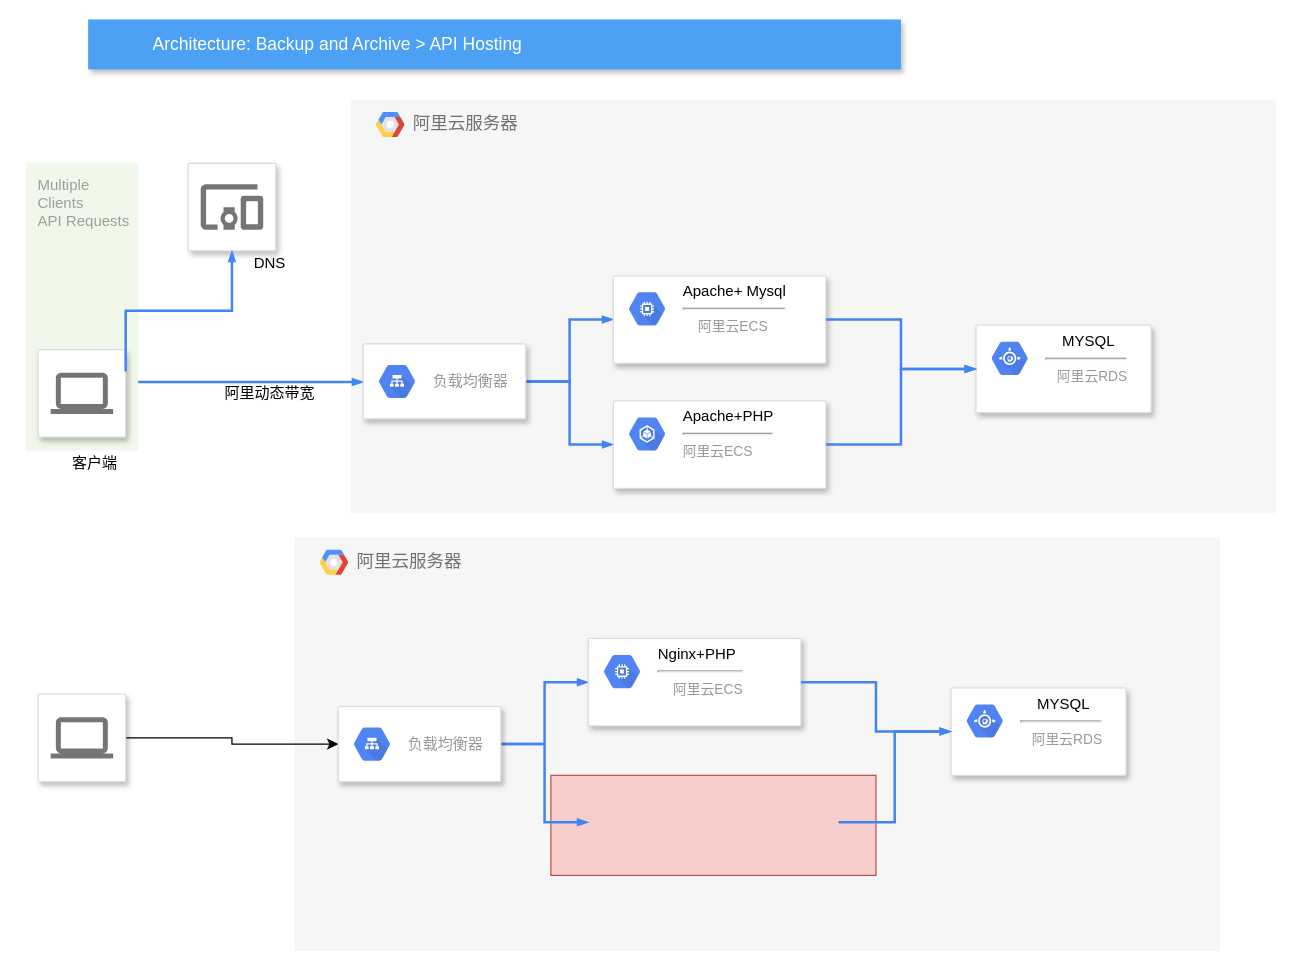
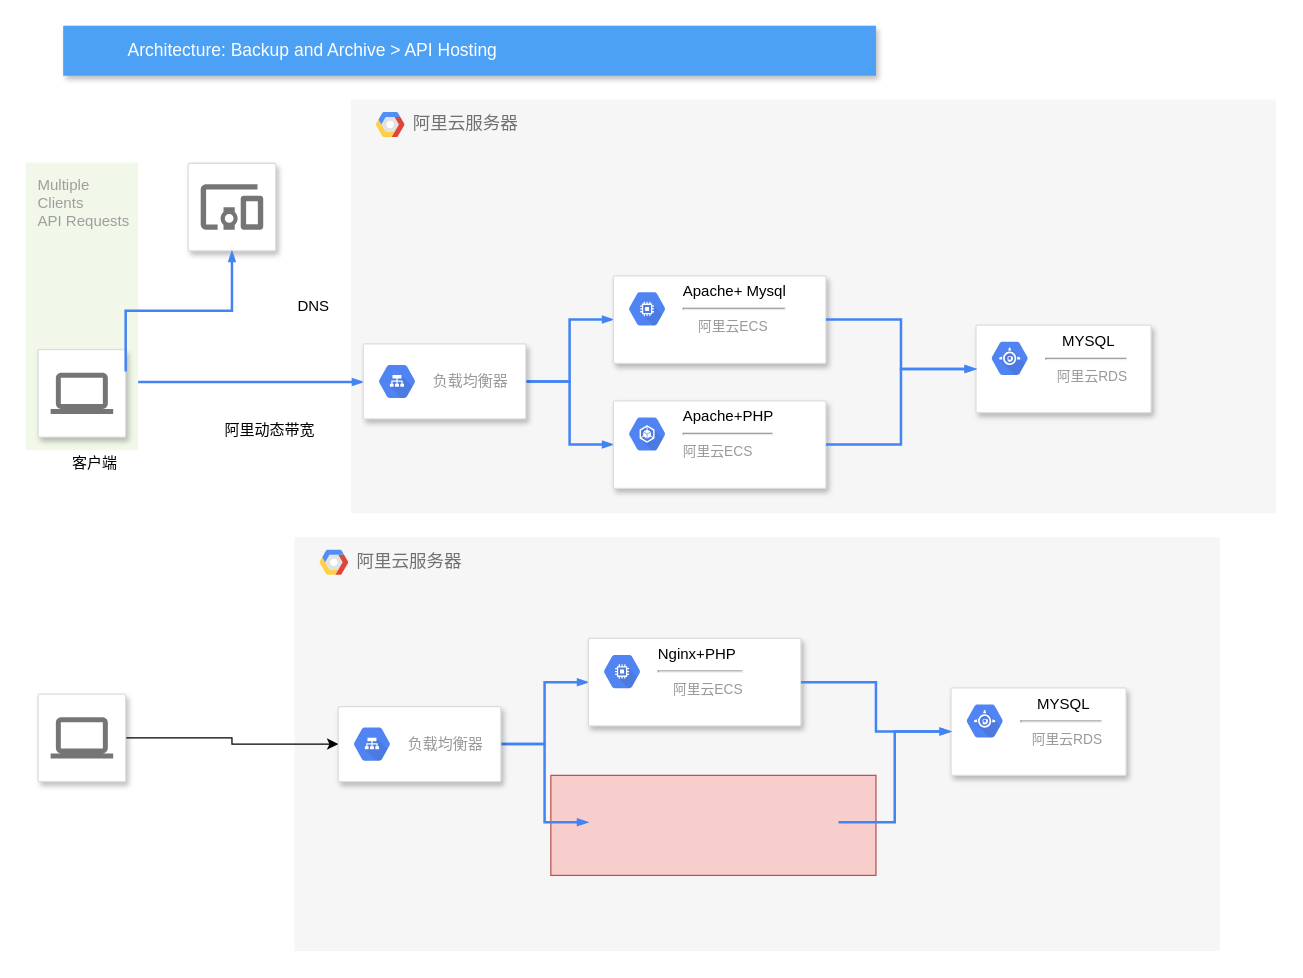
(494, 44) -> (469, 51)
(269, 263) -> (313, 307)
(269, 393) -> (269, 431)
